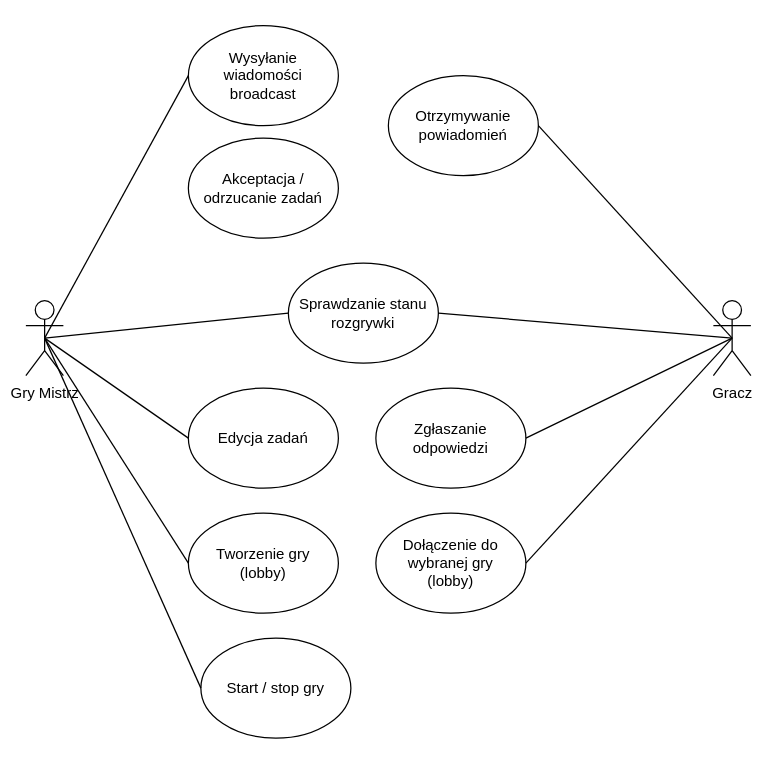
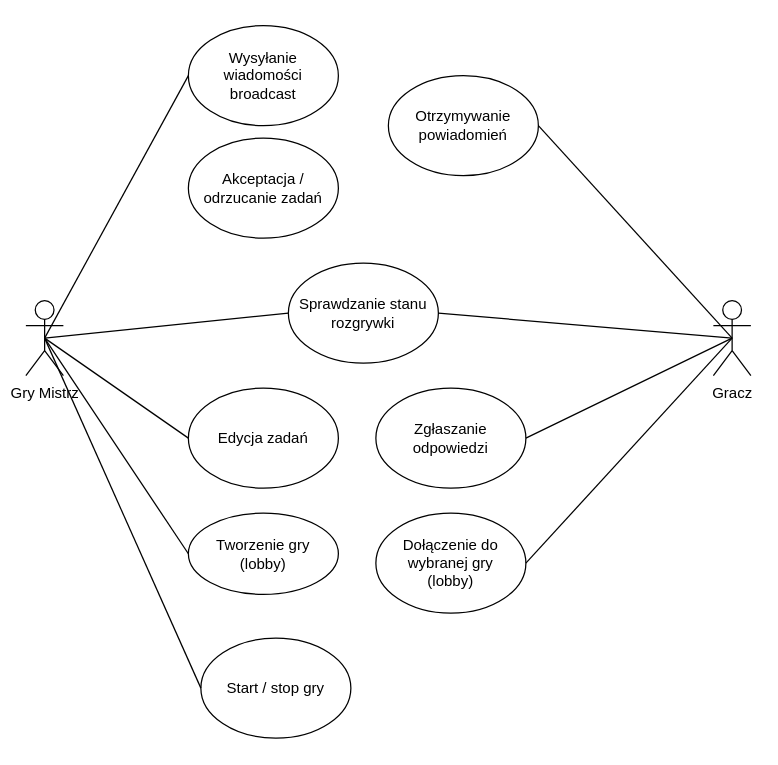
(263, 563) -> (263, 554)
